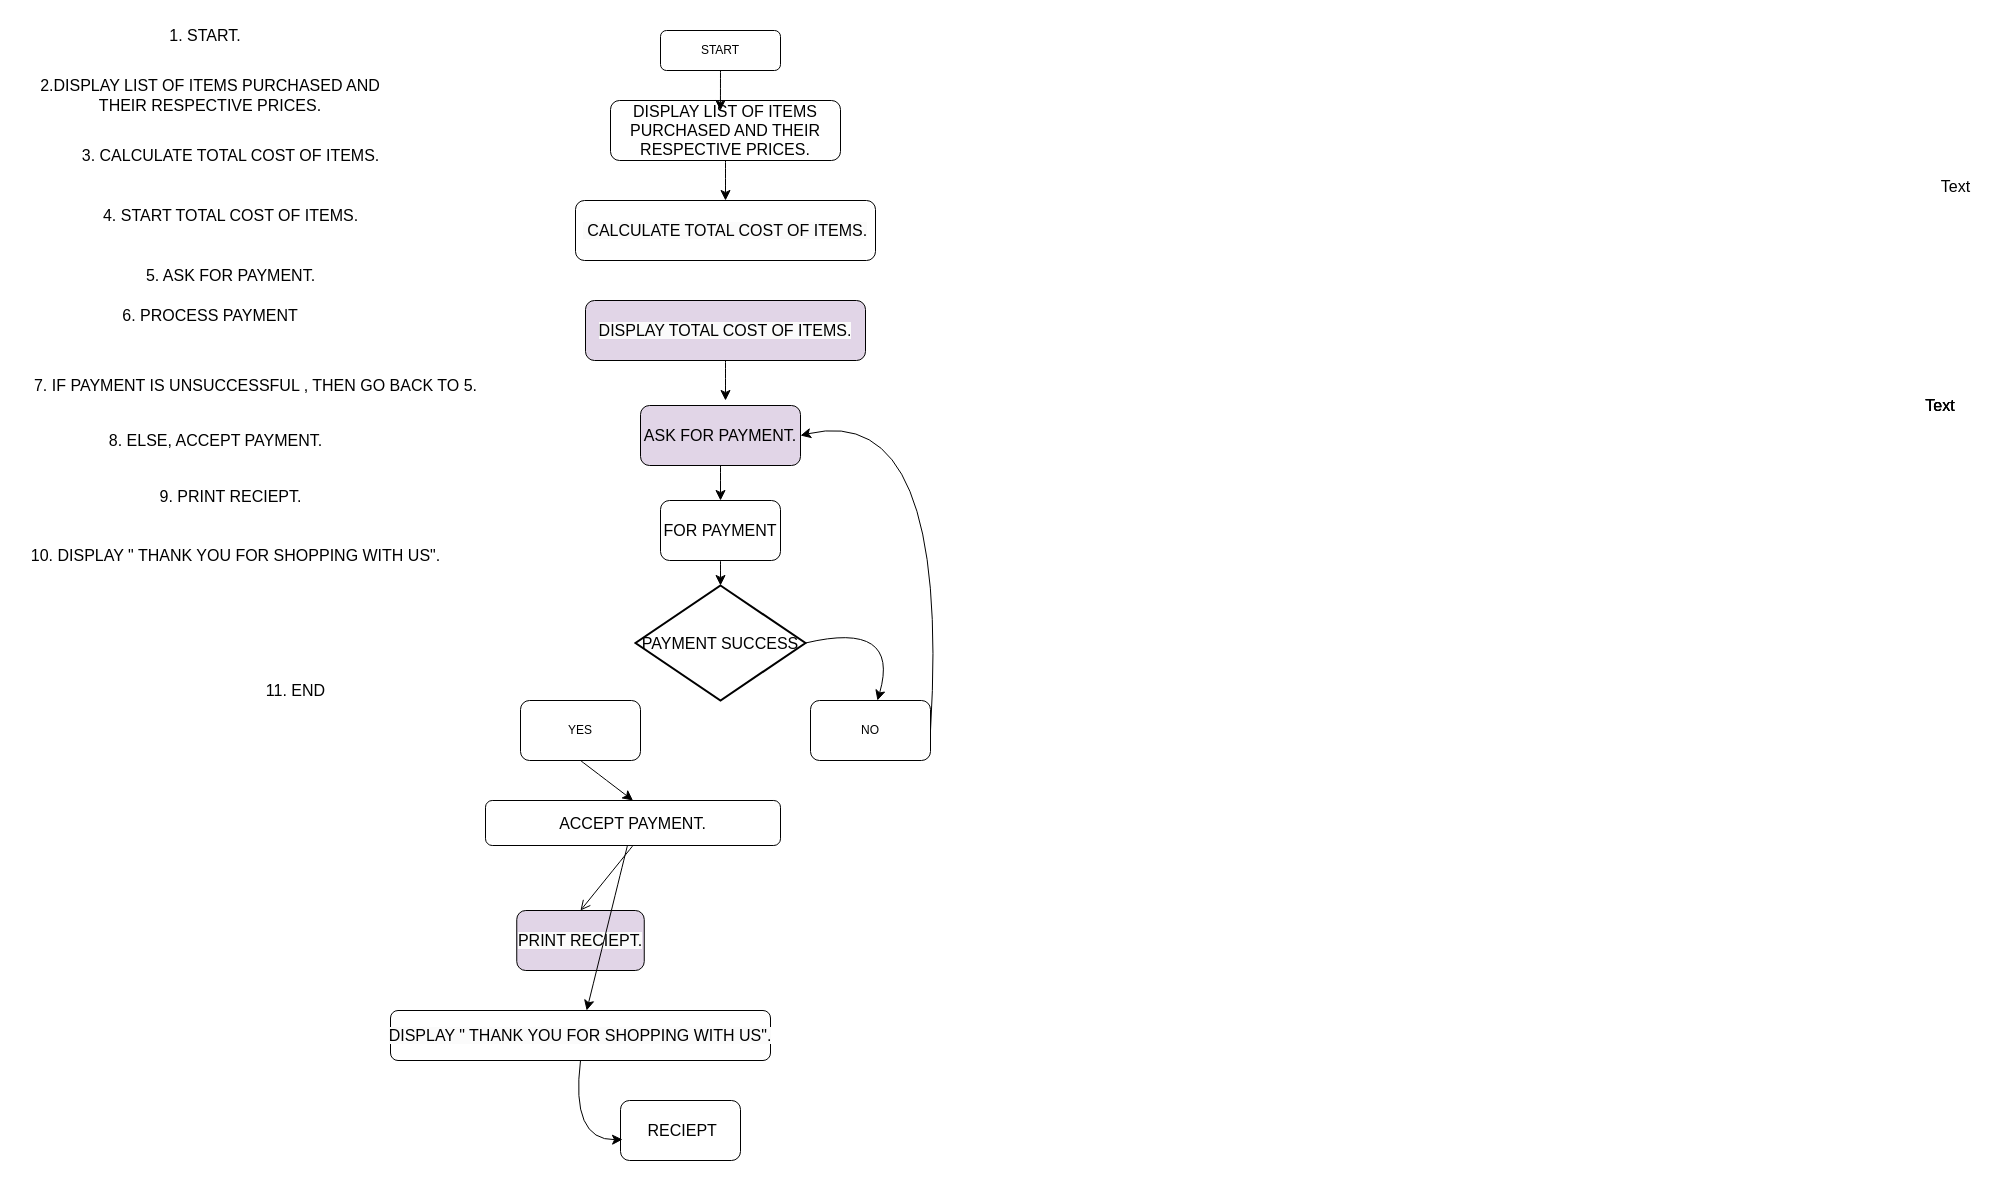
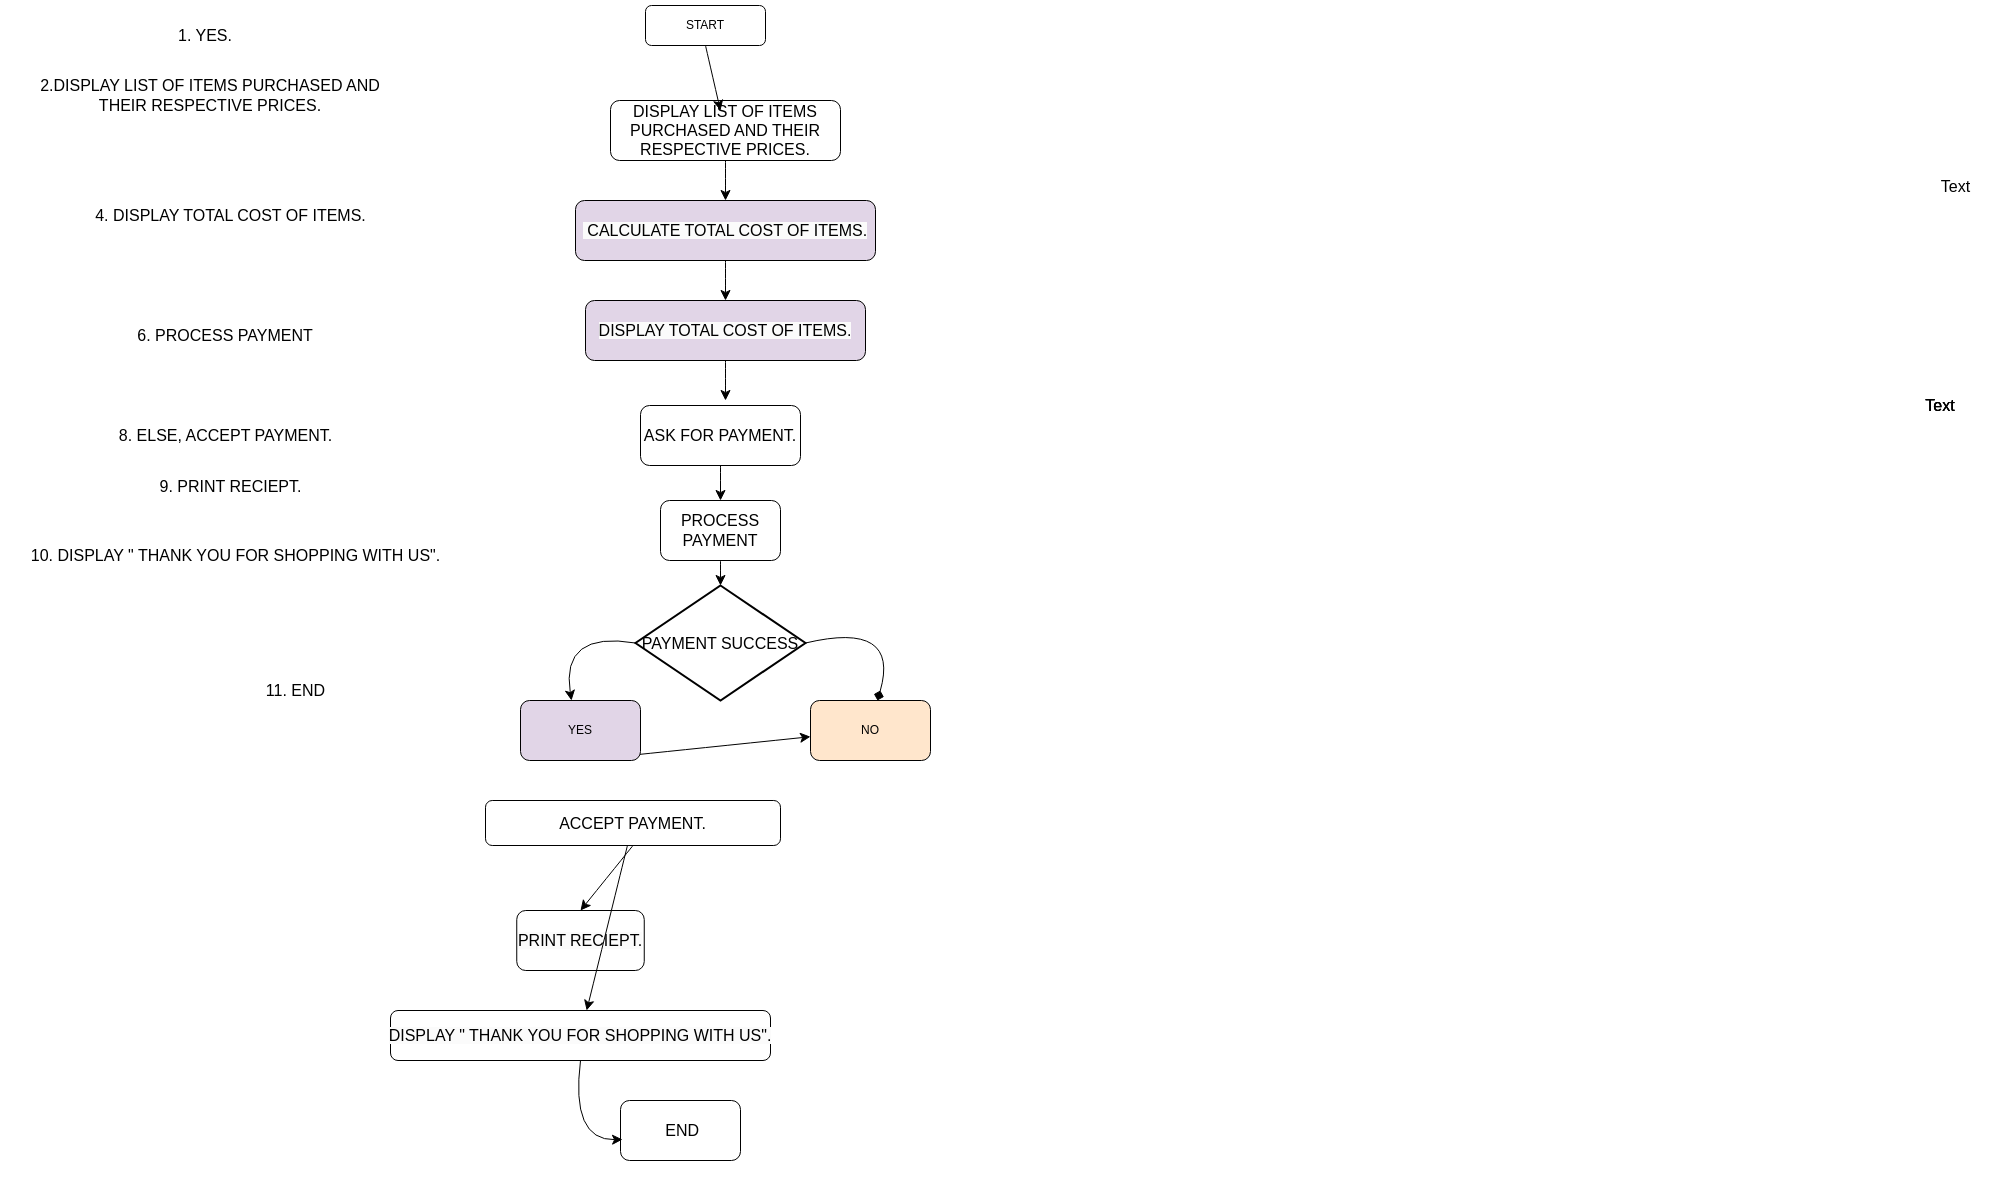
(206, 36) -> (206, 36)
(721, 51) -> (706, 26)
(231, 156) -> none
(231, 216) -> (231, 216)
(726, 231) -> (726, 231)
(231, 276) -> none
none -> (726, 276)
(211, 316) -> (226, 336)
(256, 386) -> none
(721, 436) -> (721, 436)
(216, 441) -> (226, 436)
(231, 497) -> (231, 487)
(721, 531) -> (721, 531)
(924, 542) -> none
none -> (584, 648)
(880, 691) -> (880, 690)
(581, 731) -> (581, 731)
(871, 731) -> (871, 731)
(604, 778) -> (721, 746)
(585, 905) -> (587, 903)
(581, 941) -> (581, 941)
(681, 1131) -> (681, 1131)
